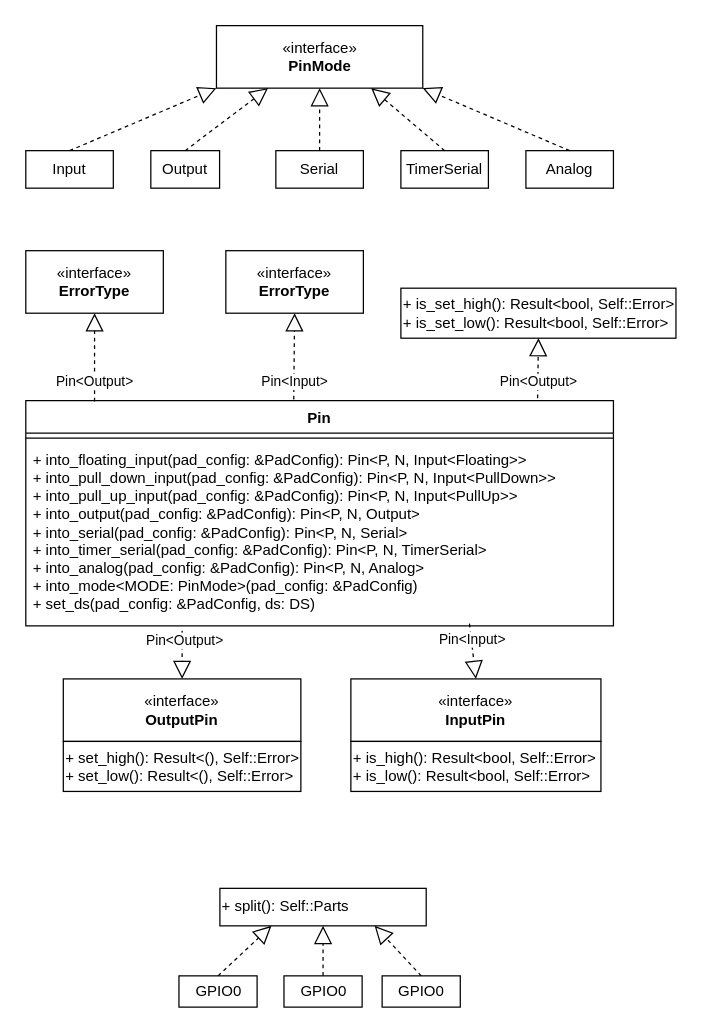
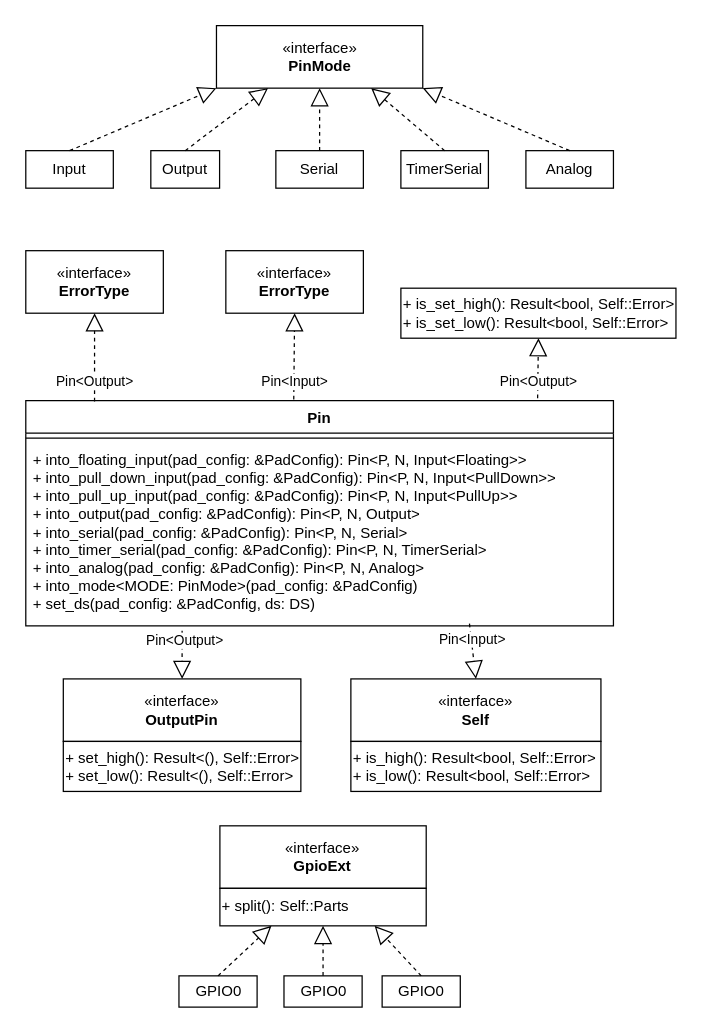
(476, 711) -> (476, 711)
none -> (323, 857)
